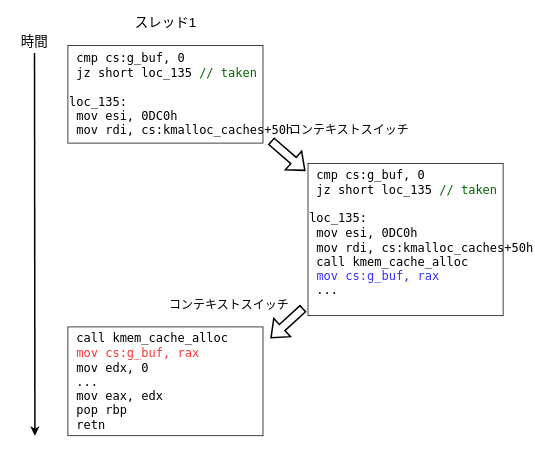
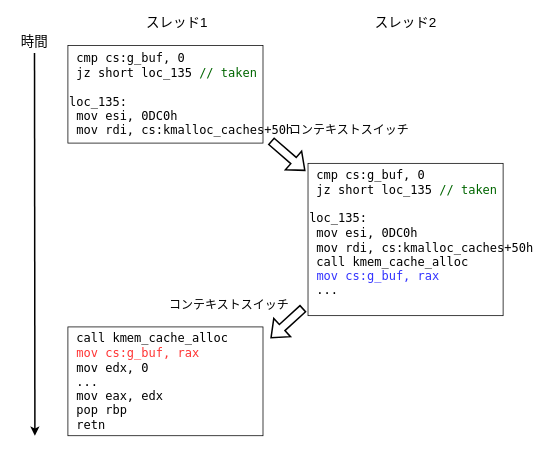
(165, 23) -> (177, 23)
none -> (405, 23)
